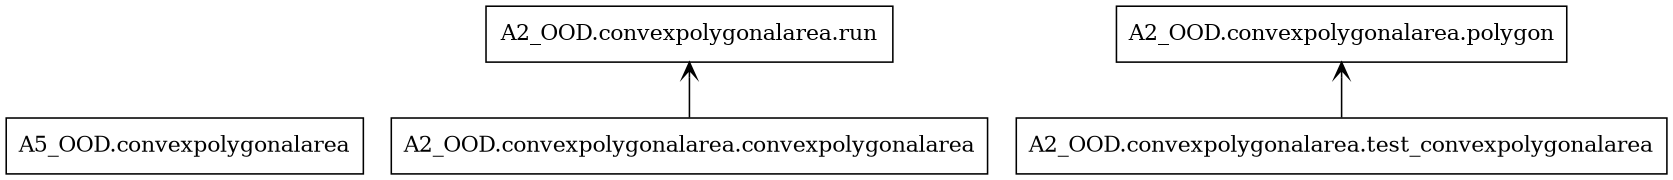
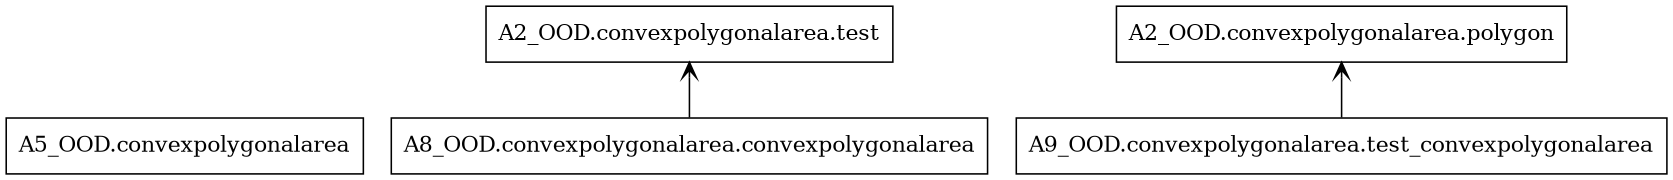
(689, 34) -> (689, 34)
(689, 146) -> (689, 146)
(1342, 146) -> (1342, 146)
